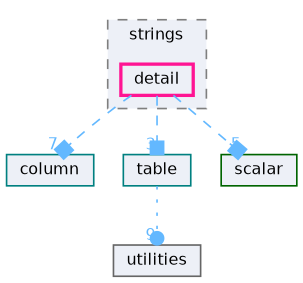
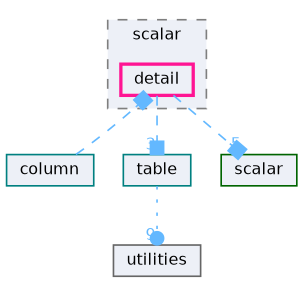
(157, 35) -> (157, 35)
(101, 118) -> (106, 132)
